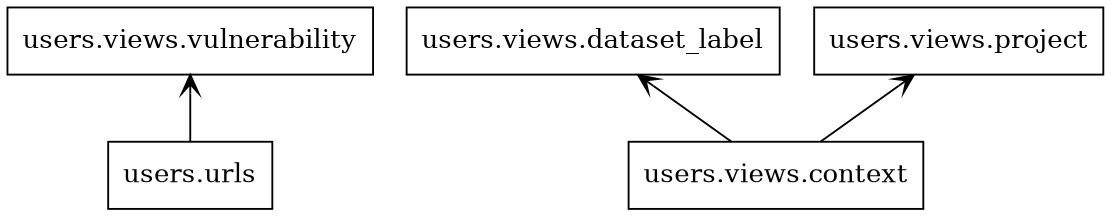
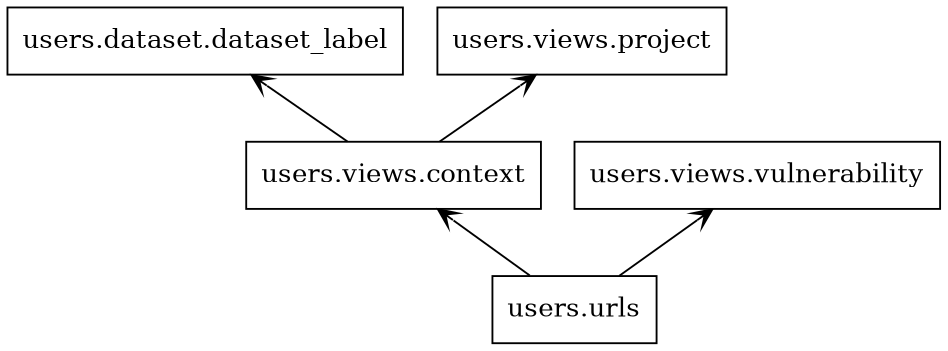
(593, 41) -> (205, 41)
none -> (492, 248)
